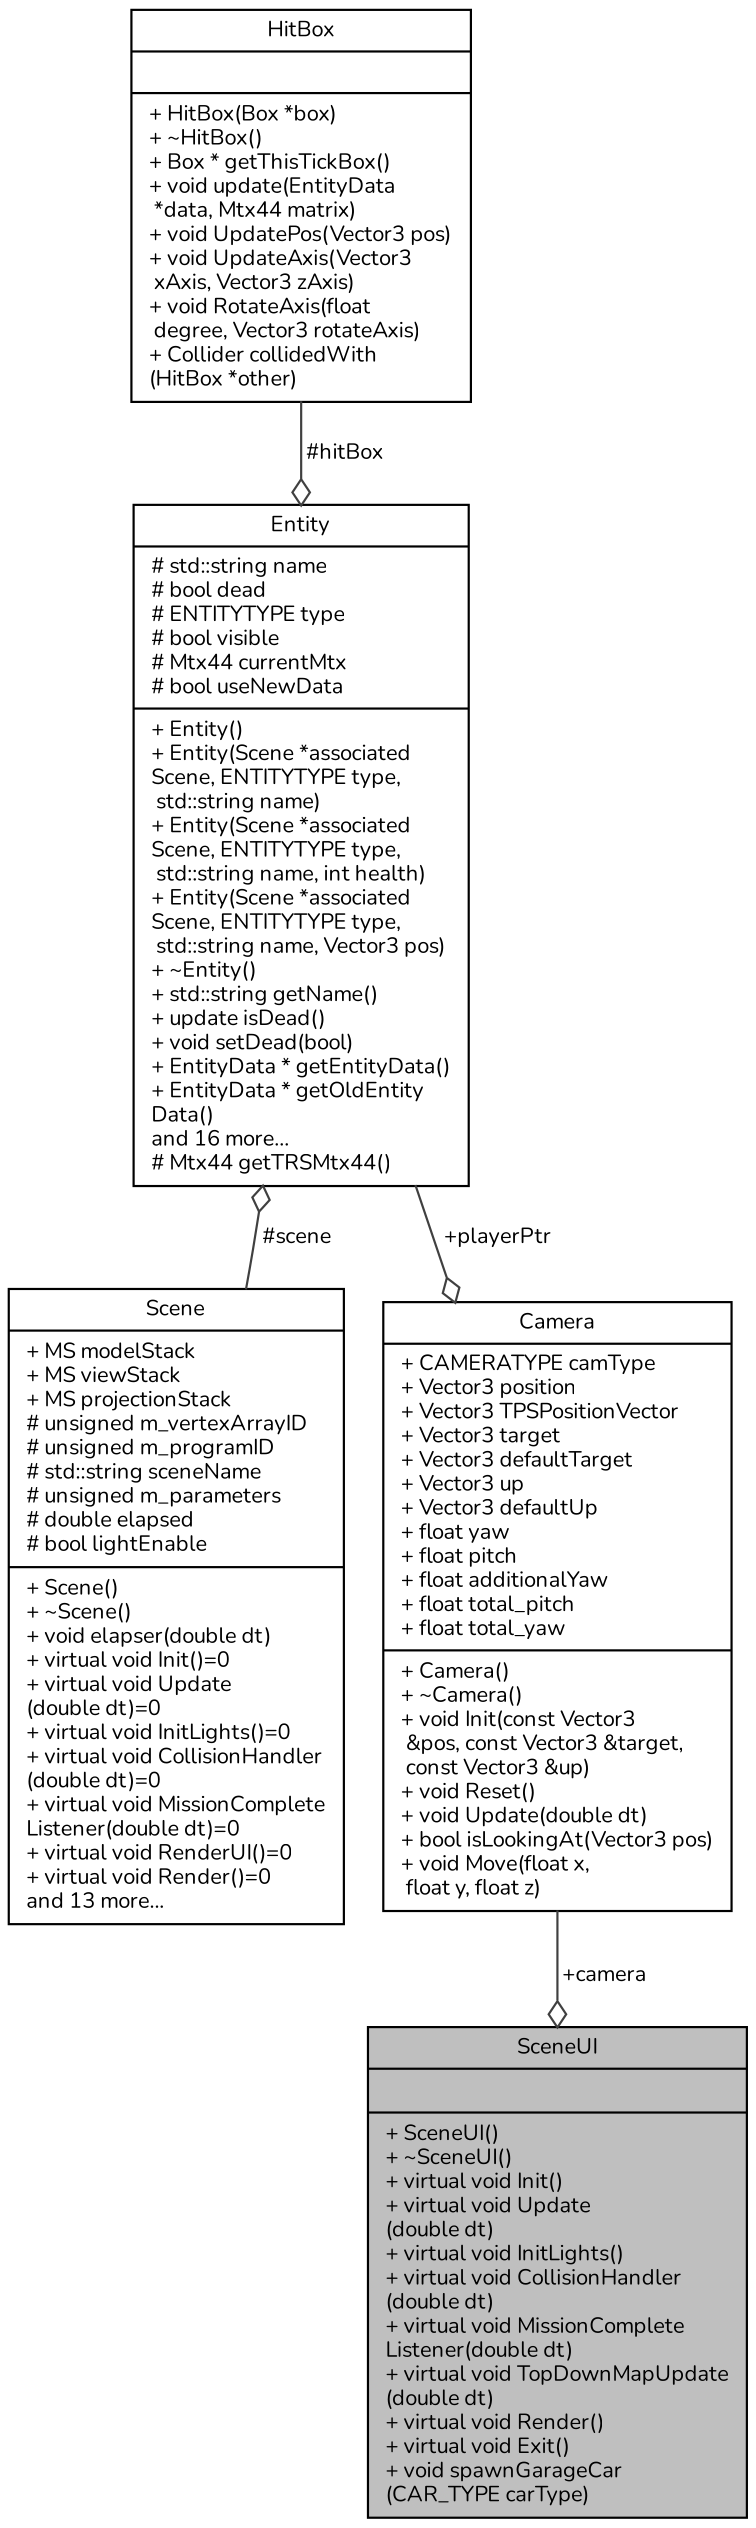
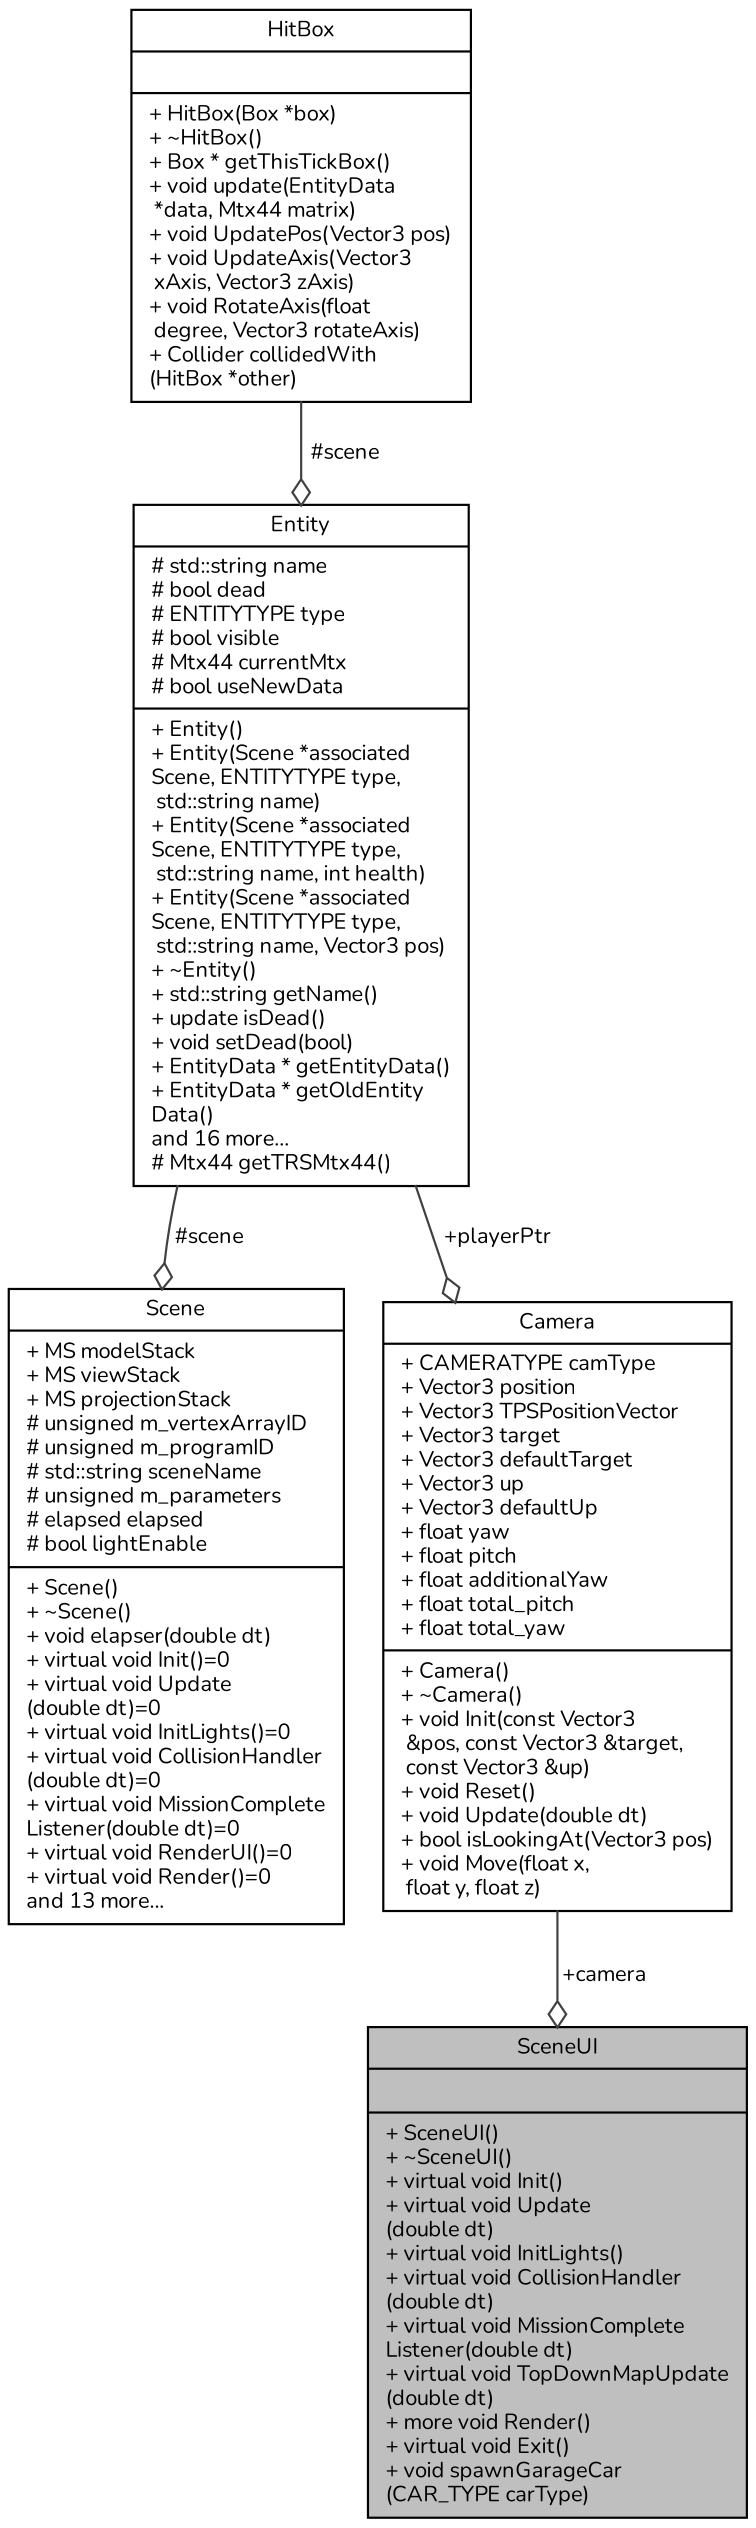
(343, 453) -> (343, 453)
(253, 1251) -> (170, 1224)
(111, 1520) -> (116, 1520)
(495, 2422) -> (488, 2422)
